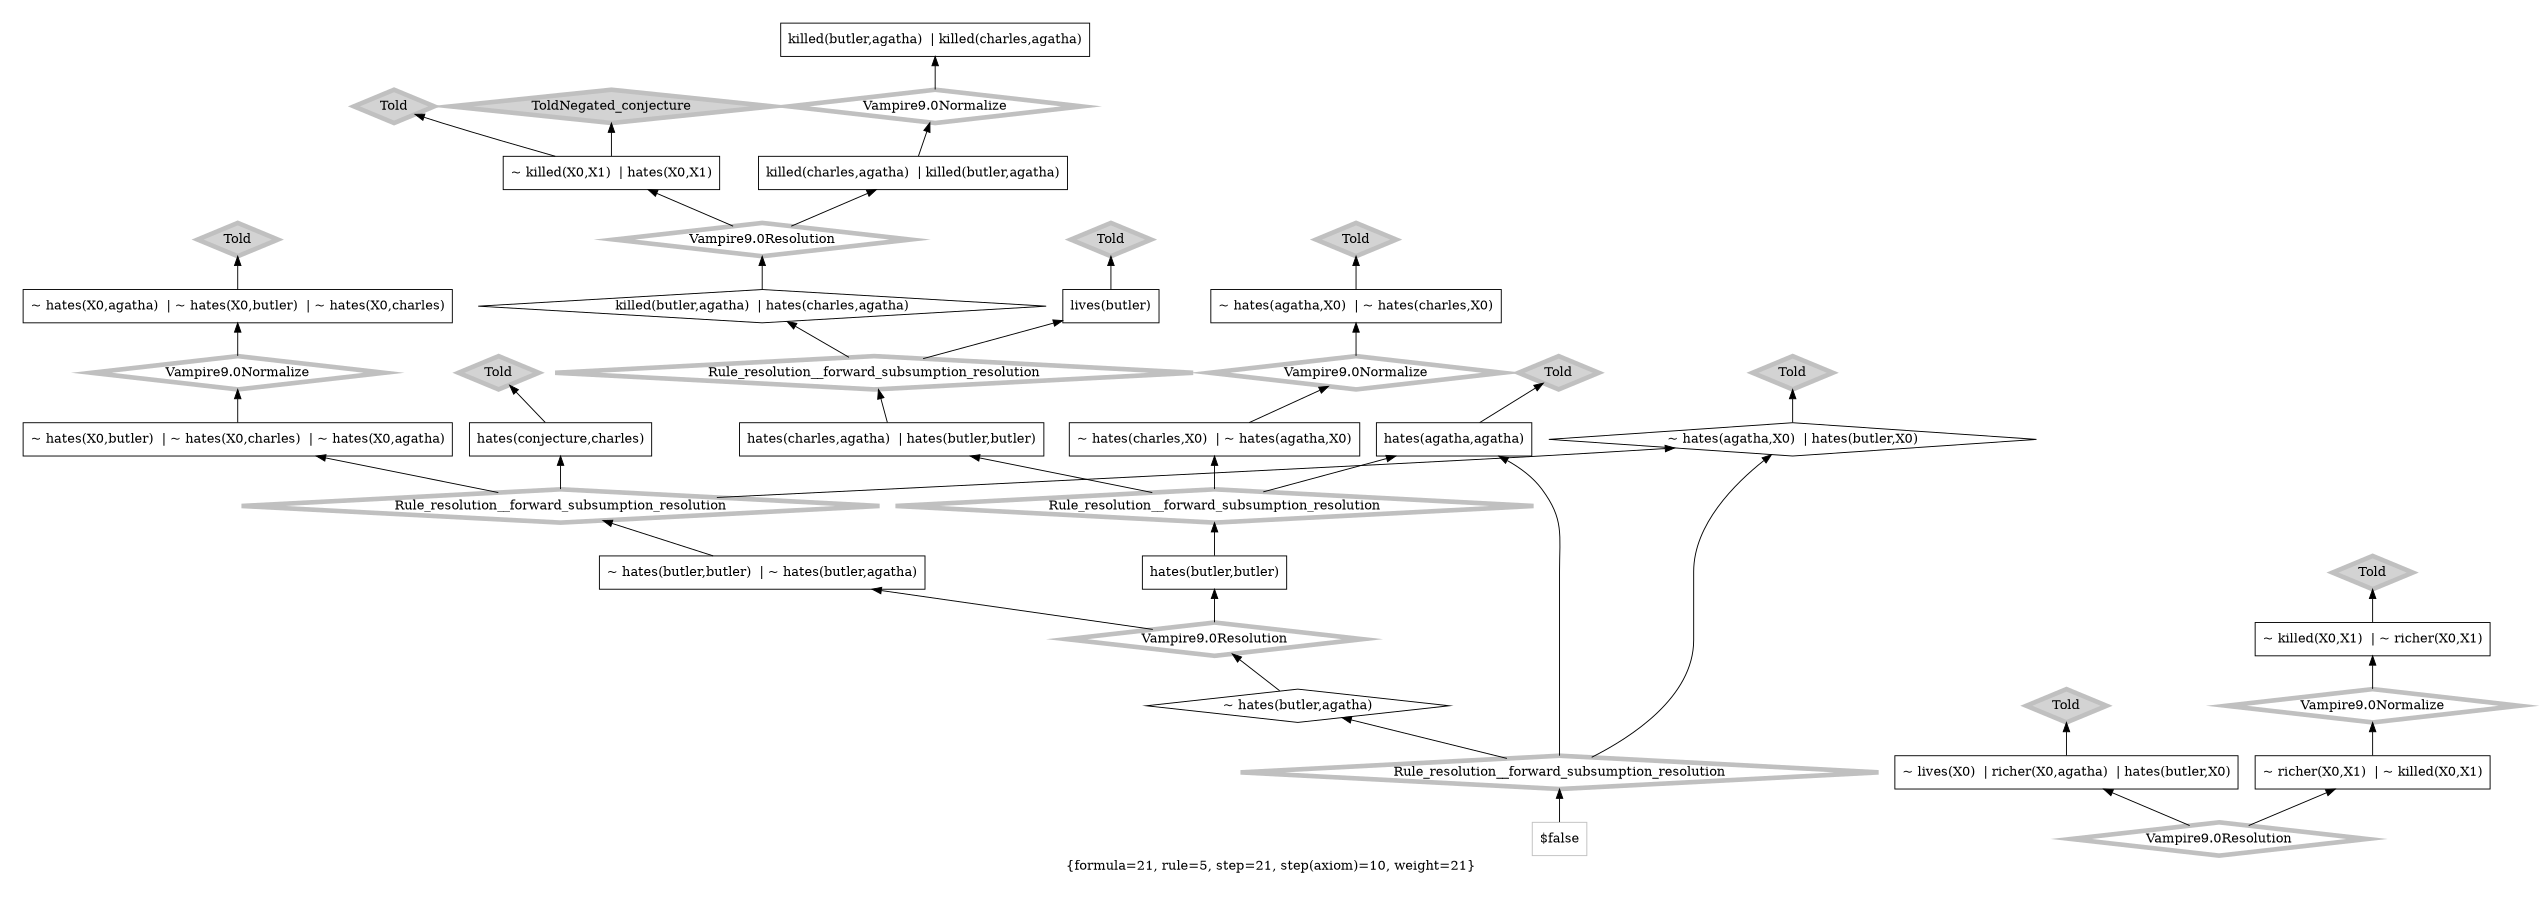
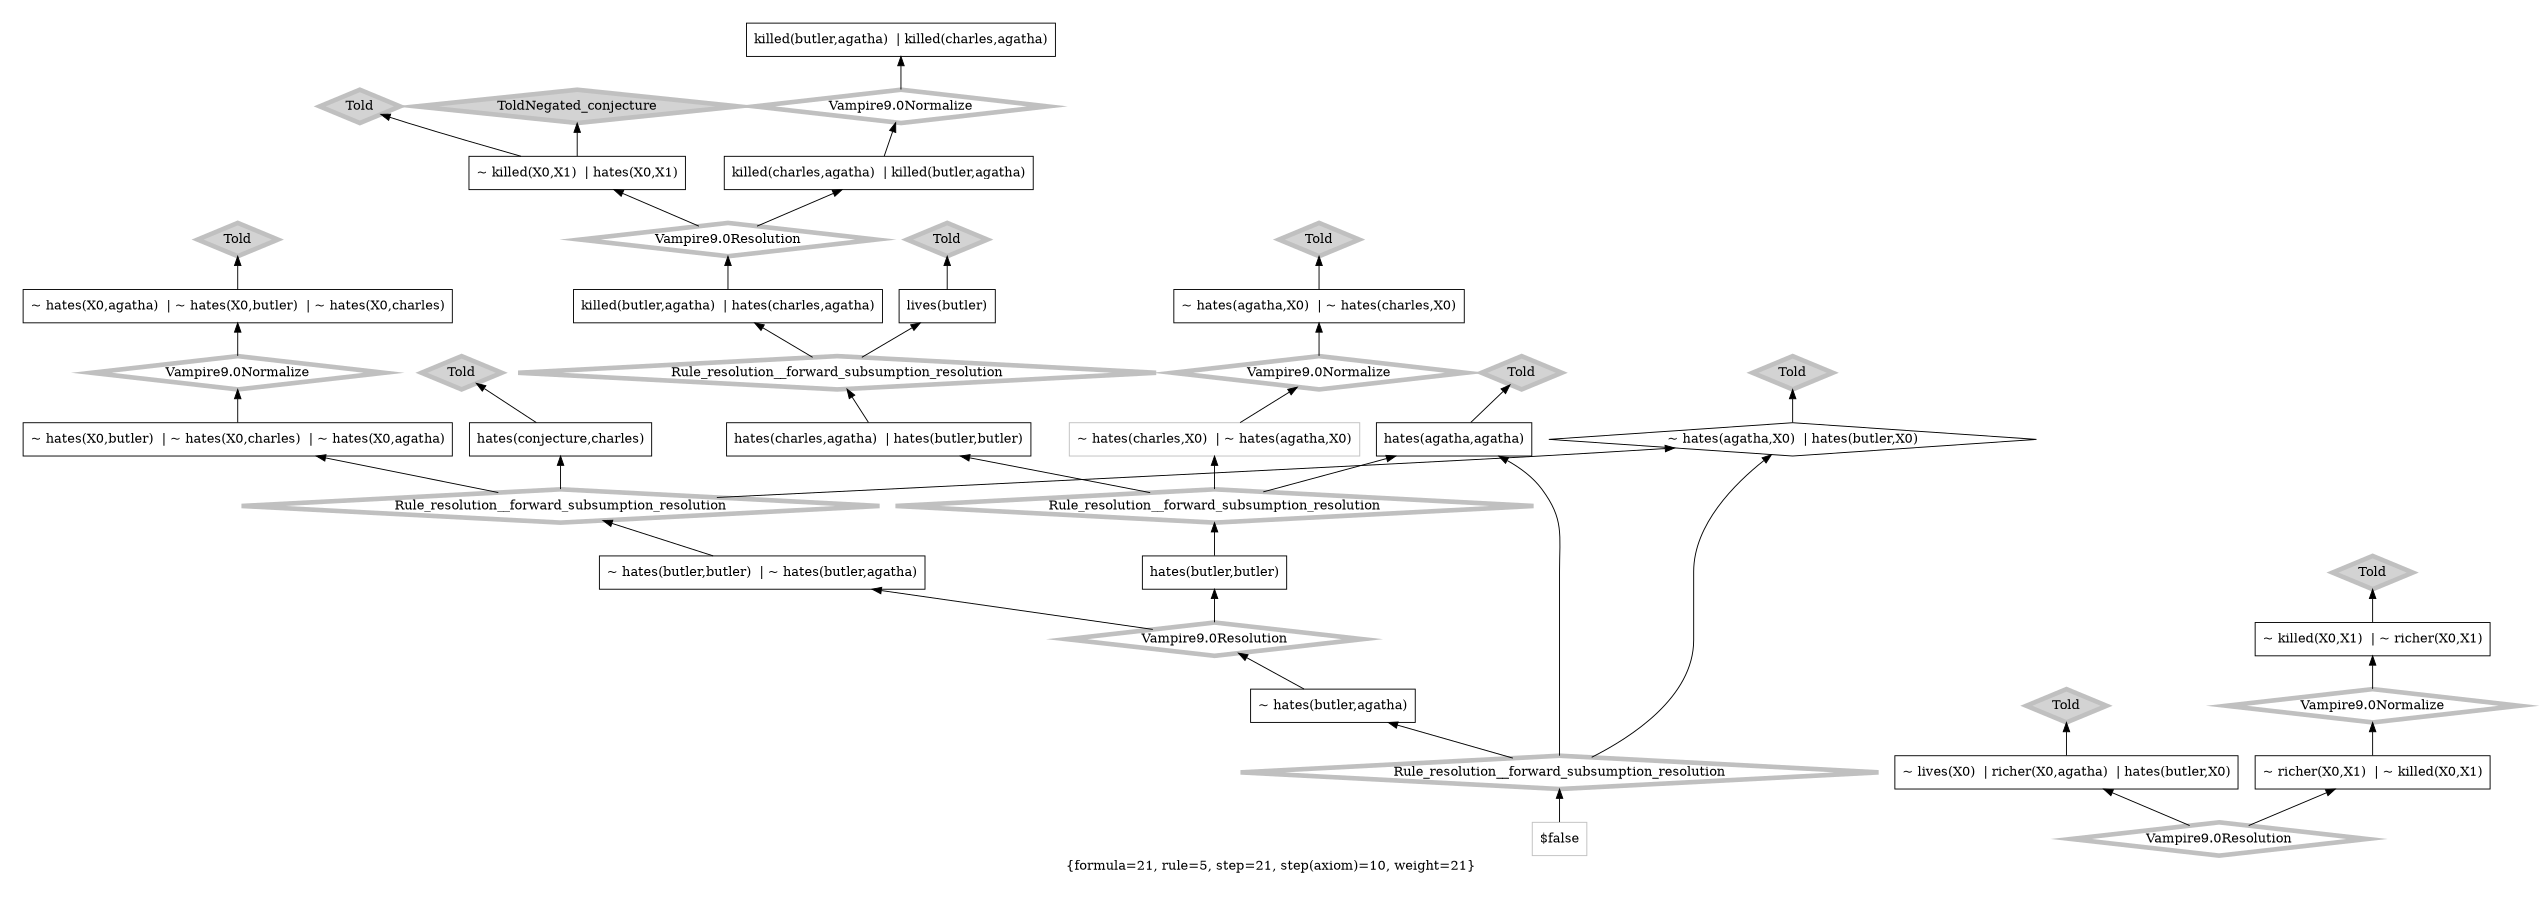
(762, 306) -> (728, 306)
(1215, 439) -> (1215, 439)
(1298, 706) -> (1333, 706)
